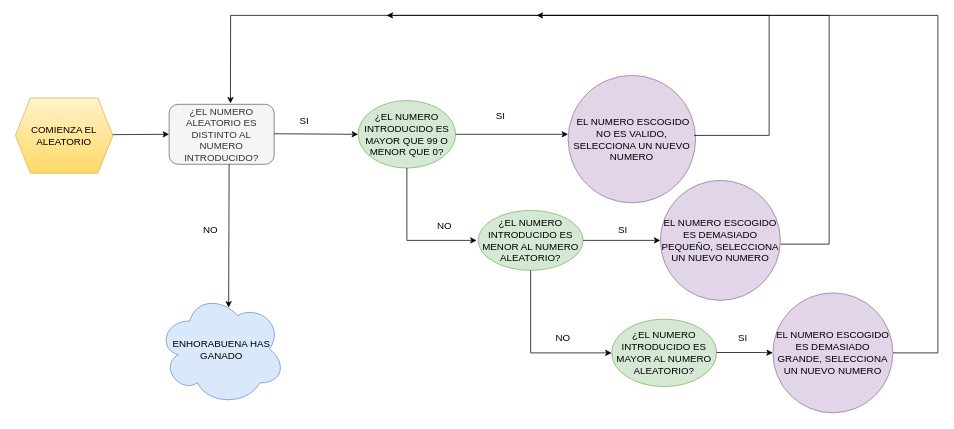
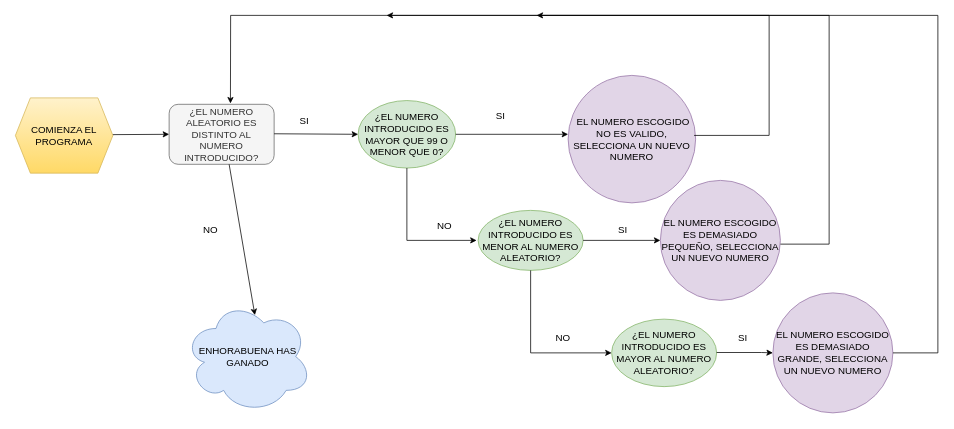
(64, 135) -> (64, 135)
(222, 349) -> (248, 357)
